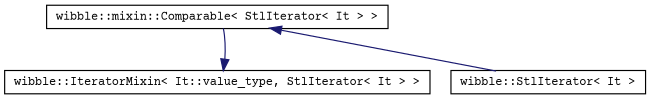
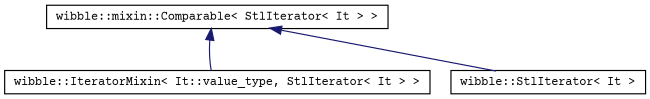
(225, 44) -> (210, 55)
